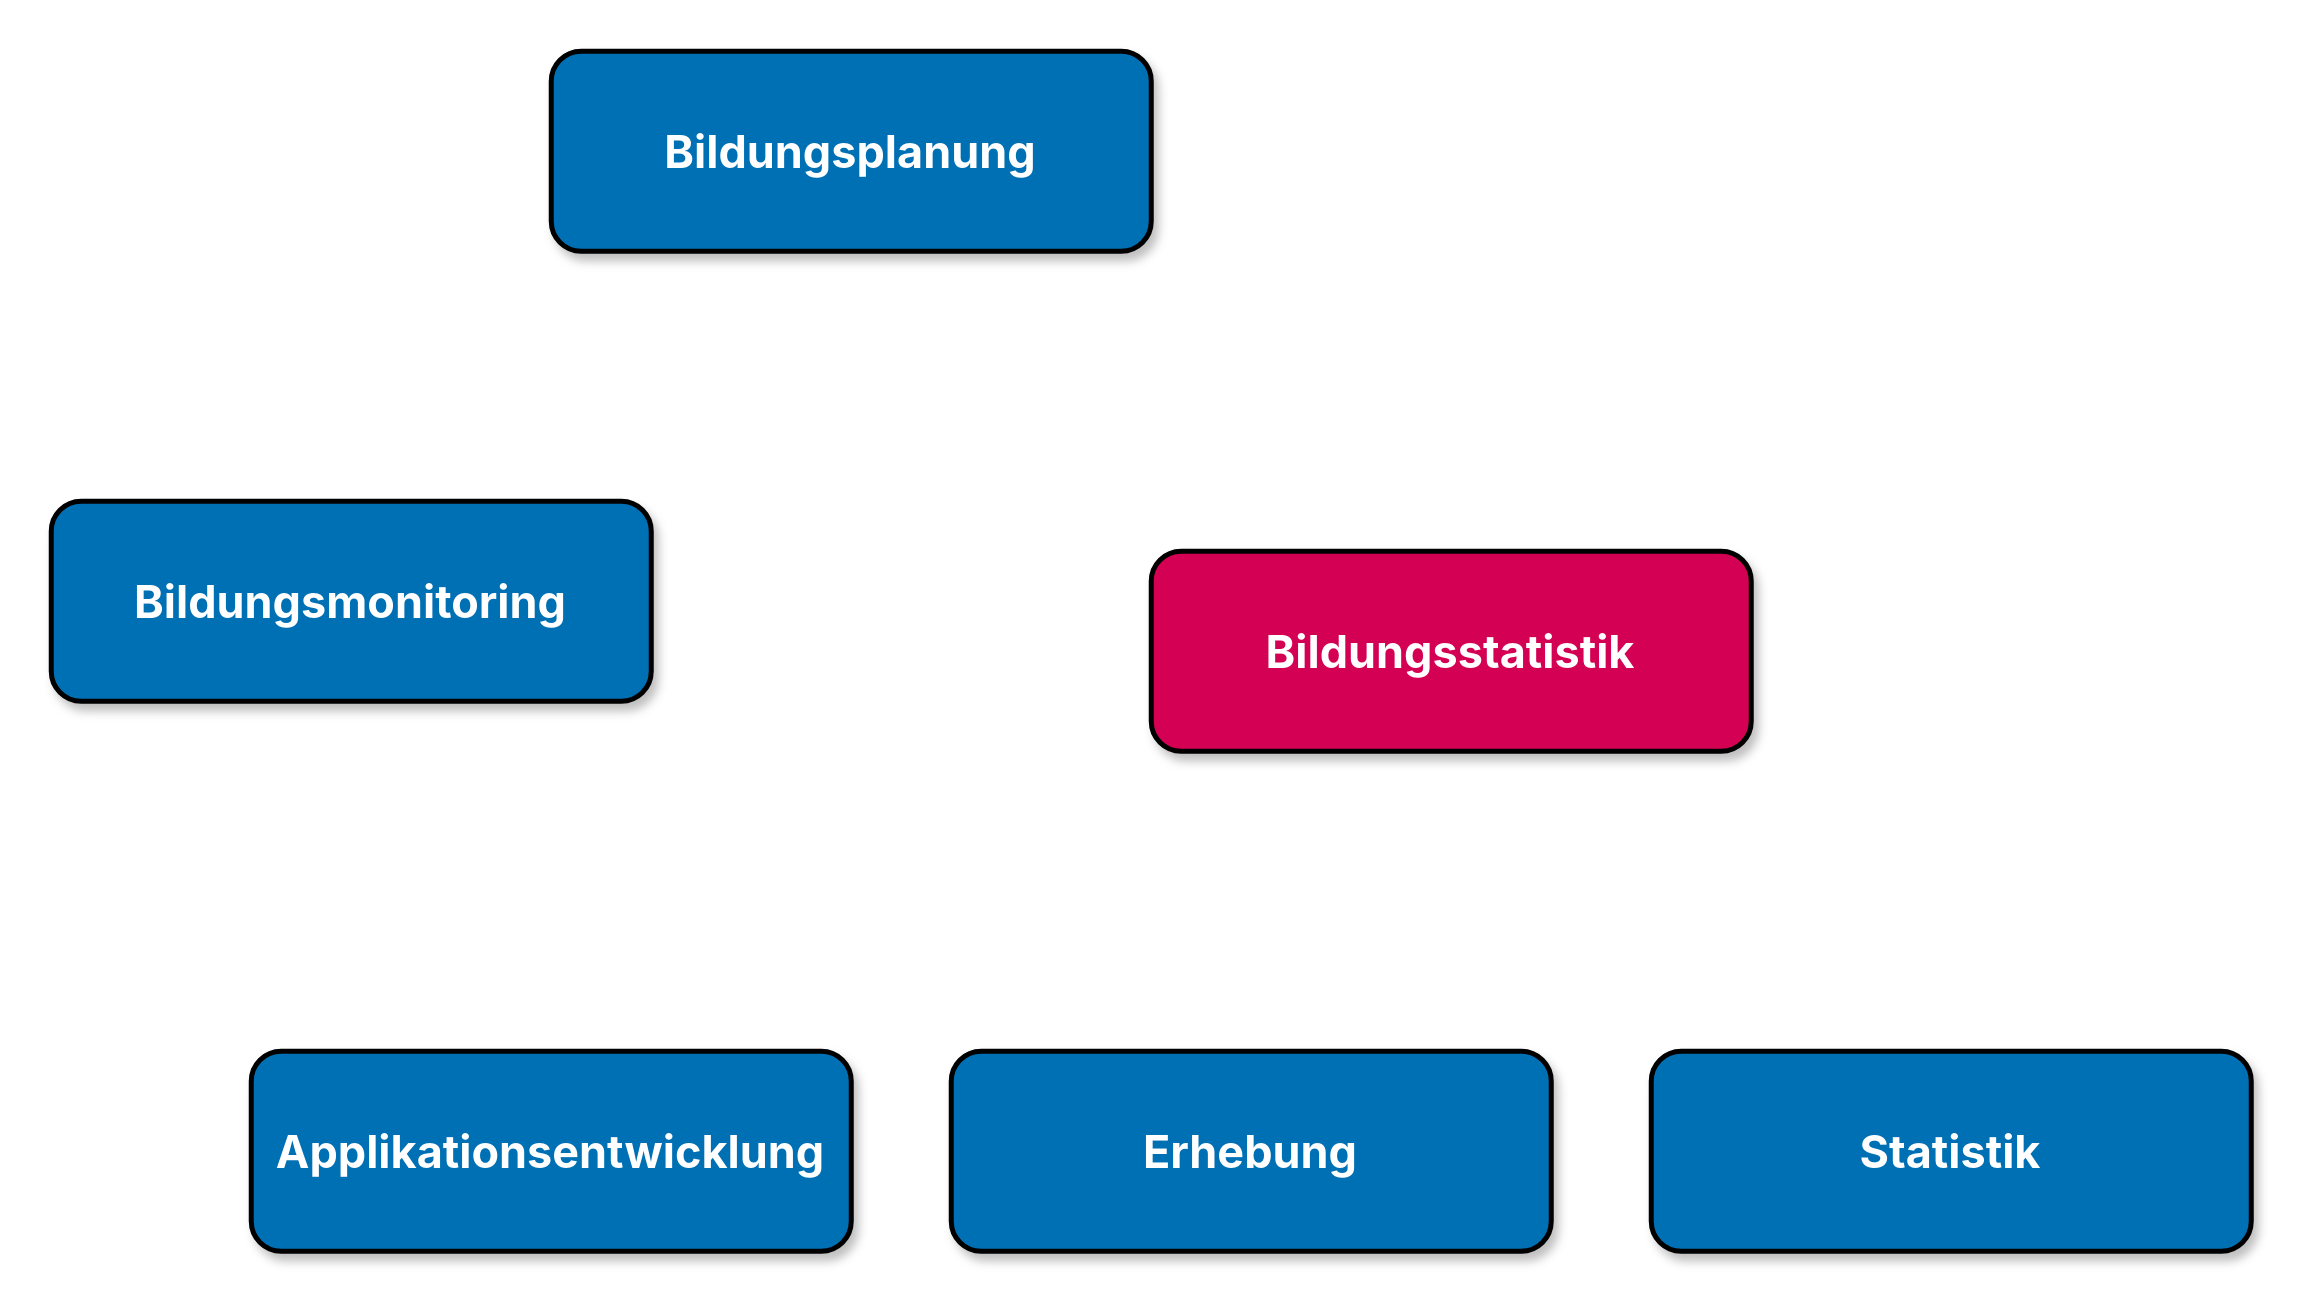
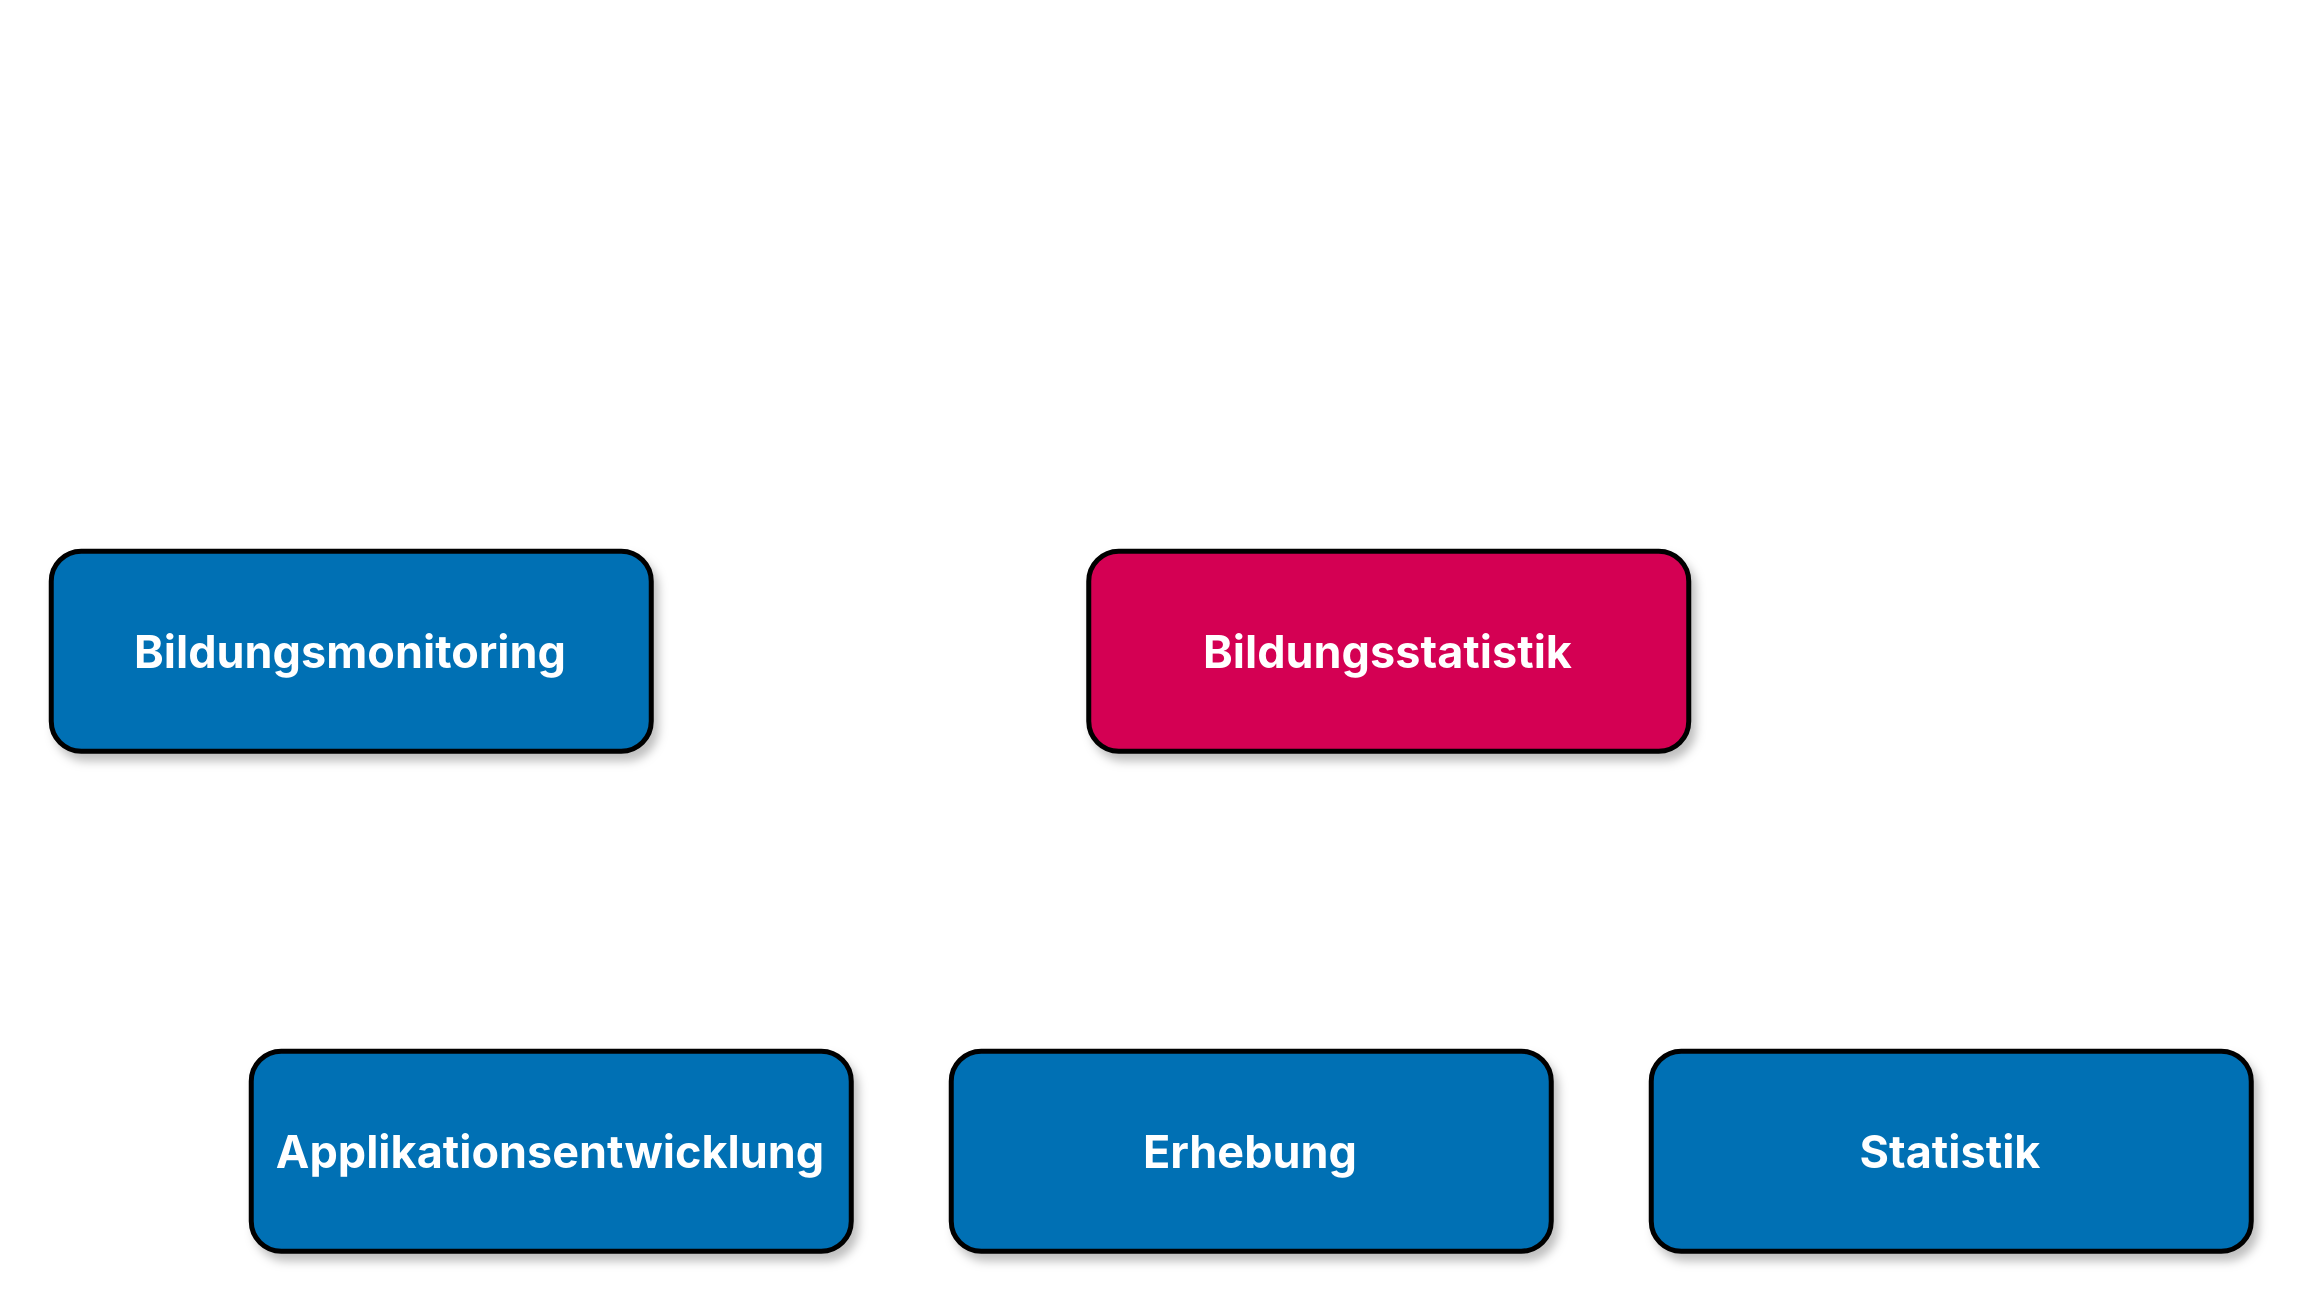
(851, 151) -> none
(351, 601) -> (351, 651)
(1451, 651) -> (1389, 651)
